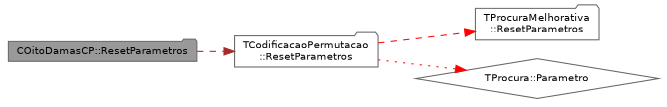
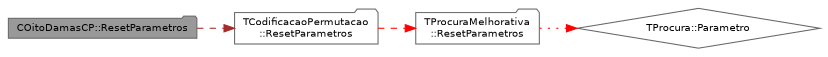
(417, 64) -> (553, 28)
